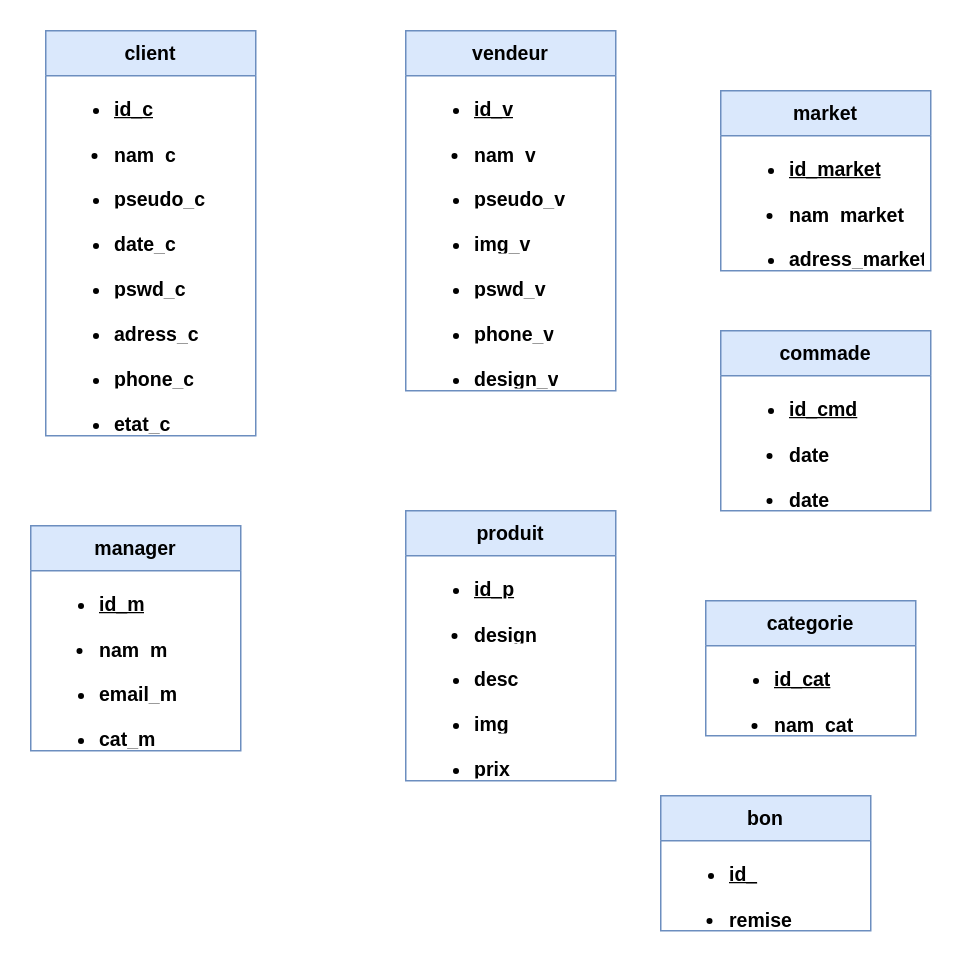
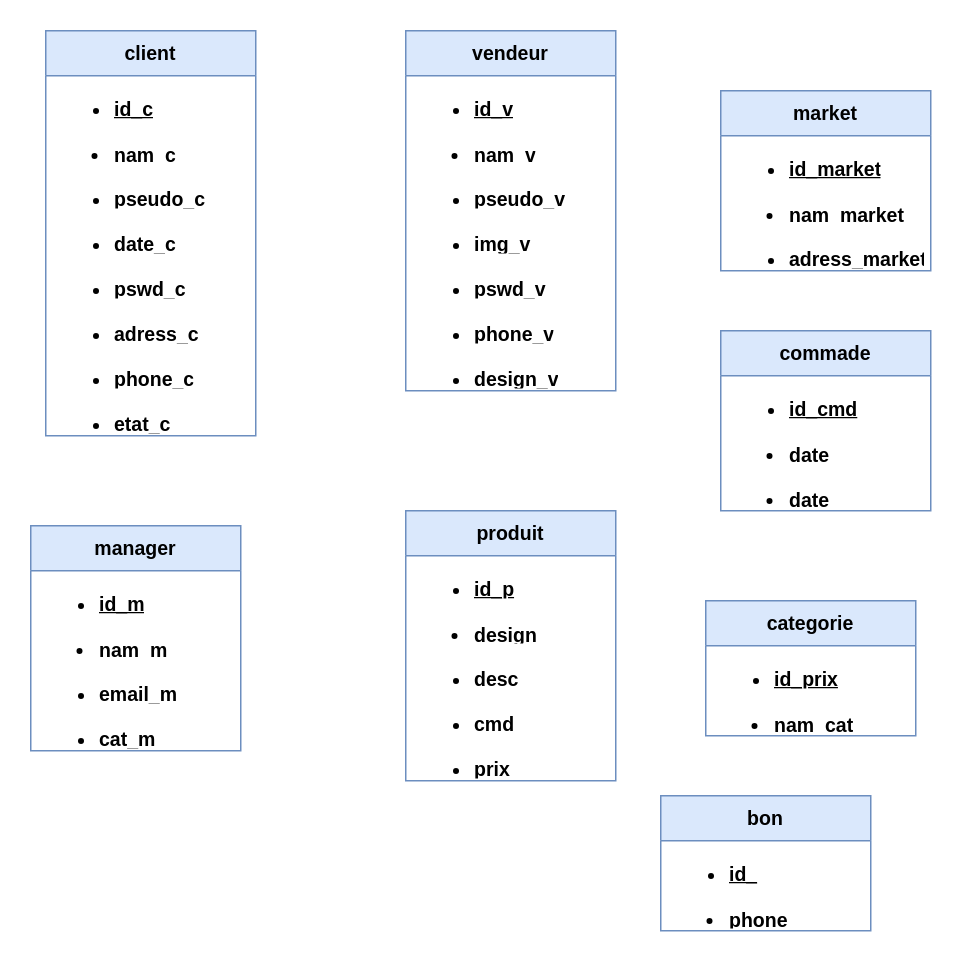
(743, 668) -> (745, 668)
(428, 713) -> (430, 713)
(700, 908) -> (697, 908)
